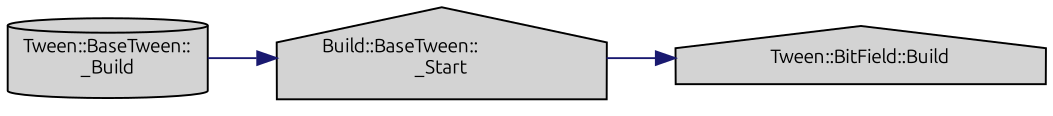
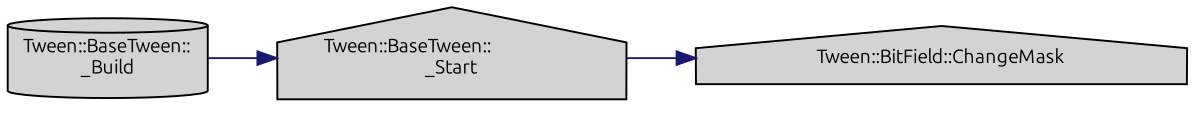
(442, 58) -> (452, 58)
(861, 58) -> (941, 58)
